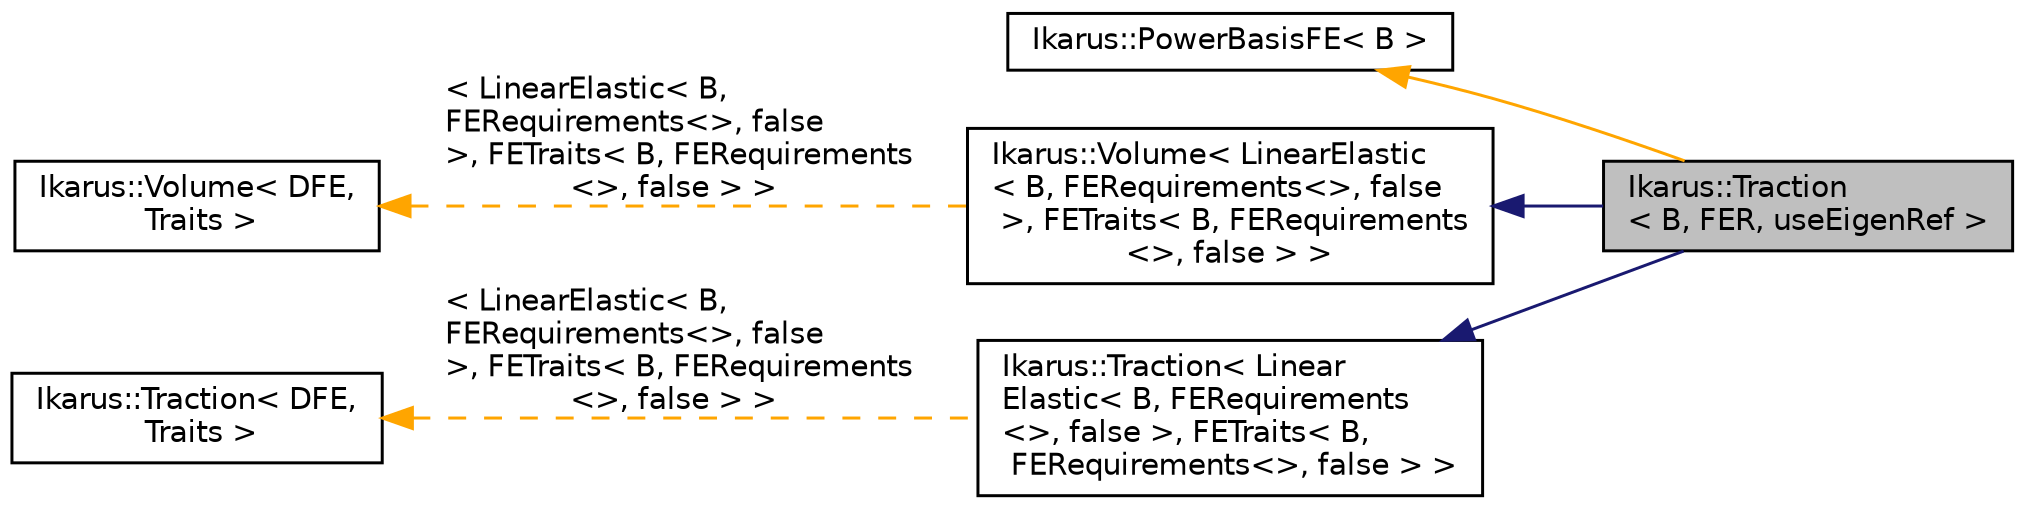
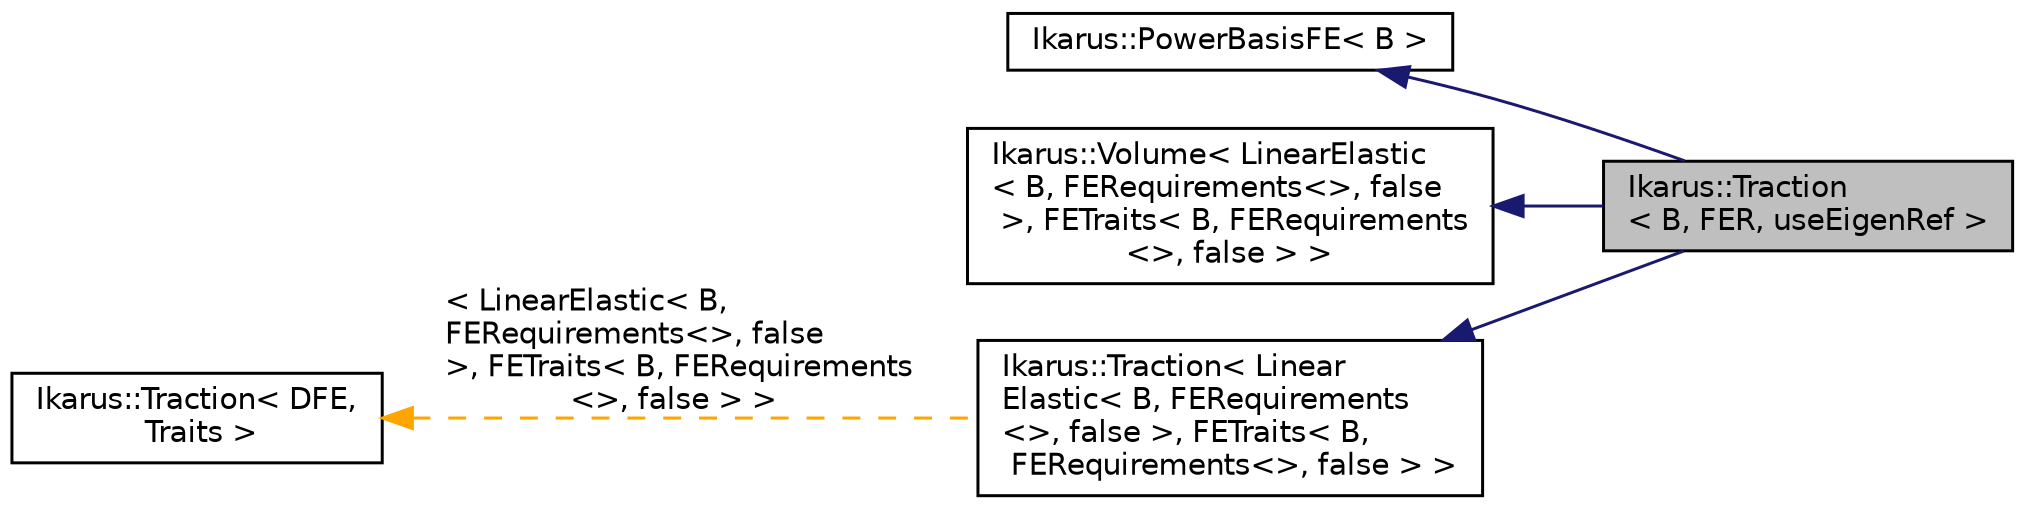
(1547, 115) -> (1547, 115)
(197, 206) -> none
